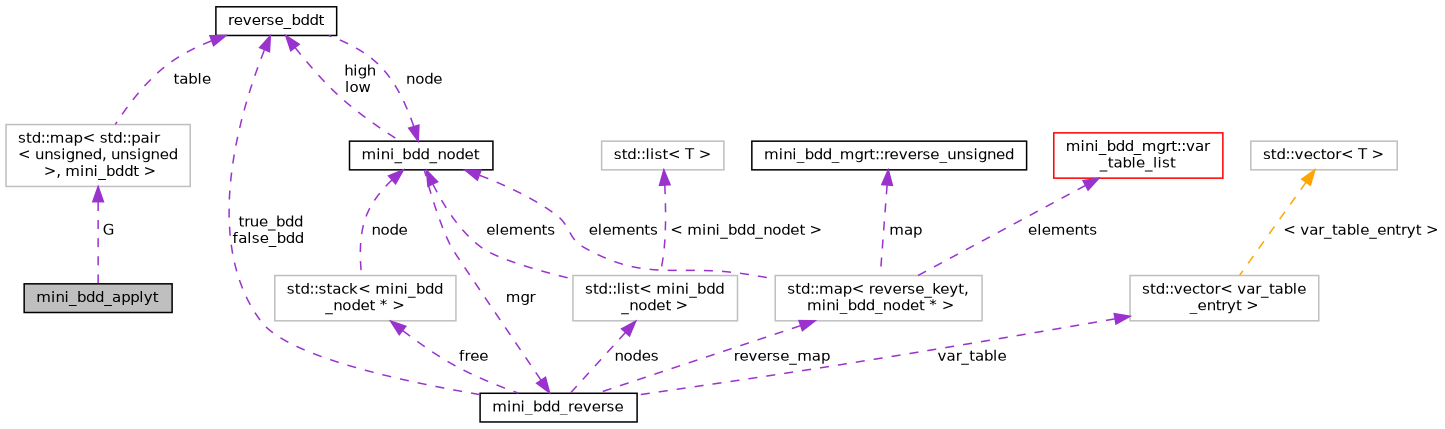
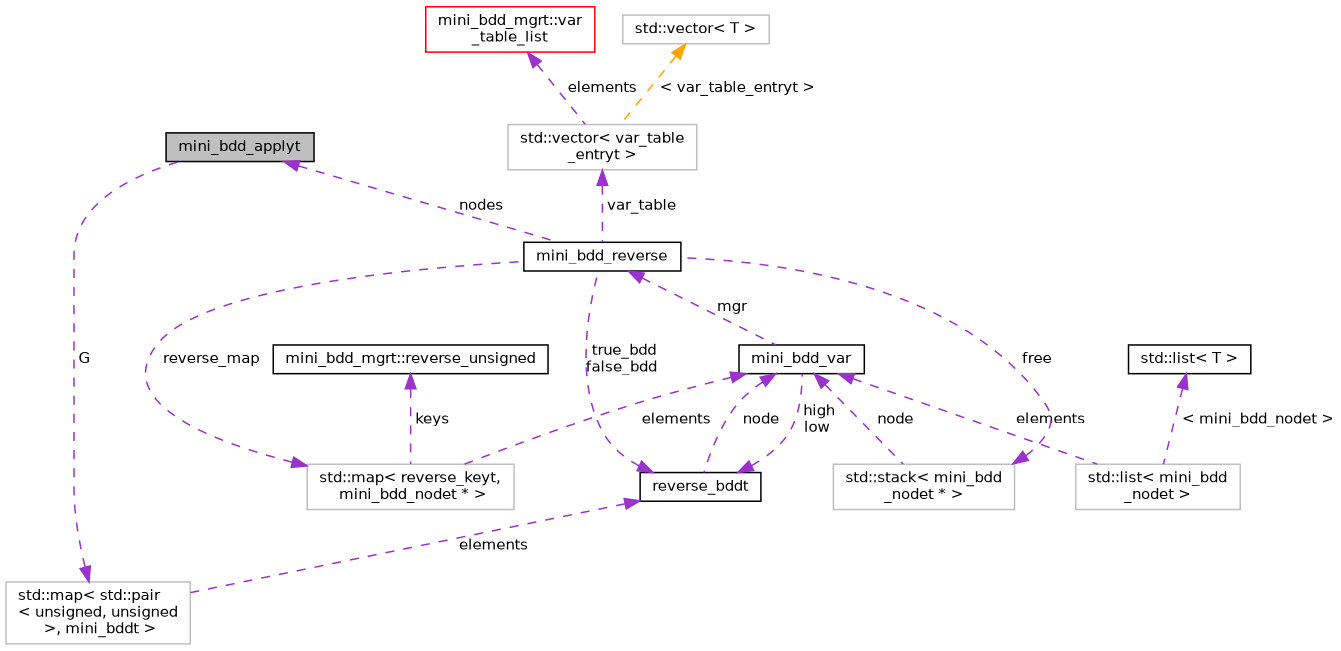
(190, 80) -> (491, 546)
(421, 156) -> (802, 359)
(663, 156) -> (1190, 359)
(1002, 230) -> (561, 94)
(904, 231) -> (430, 420)
(598, 363) -> (428, 204)
